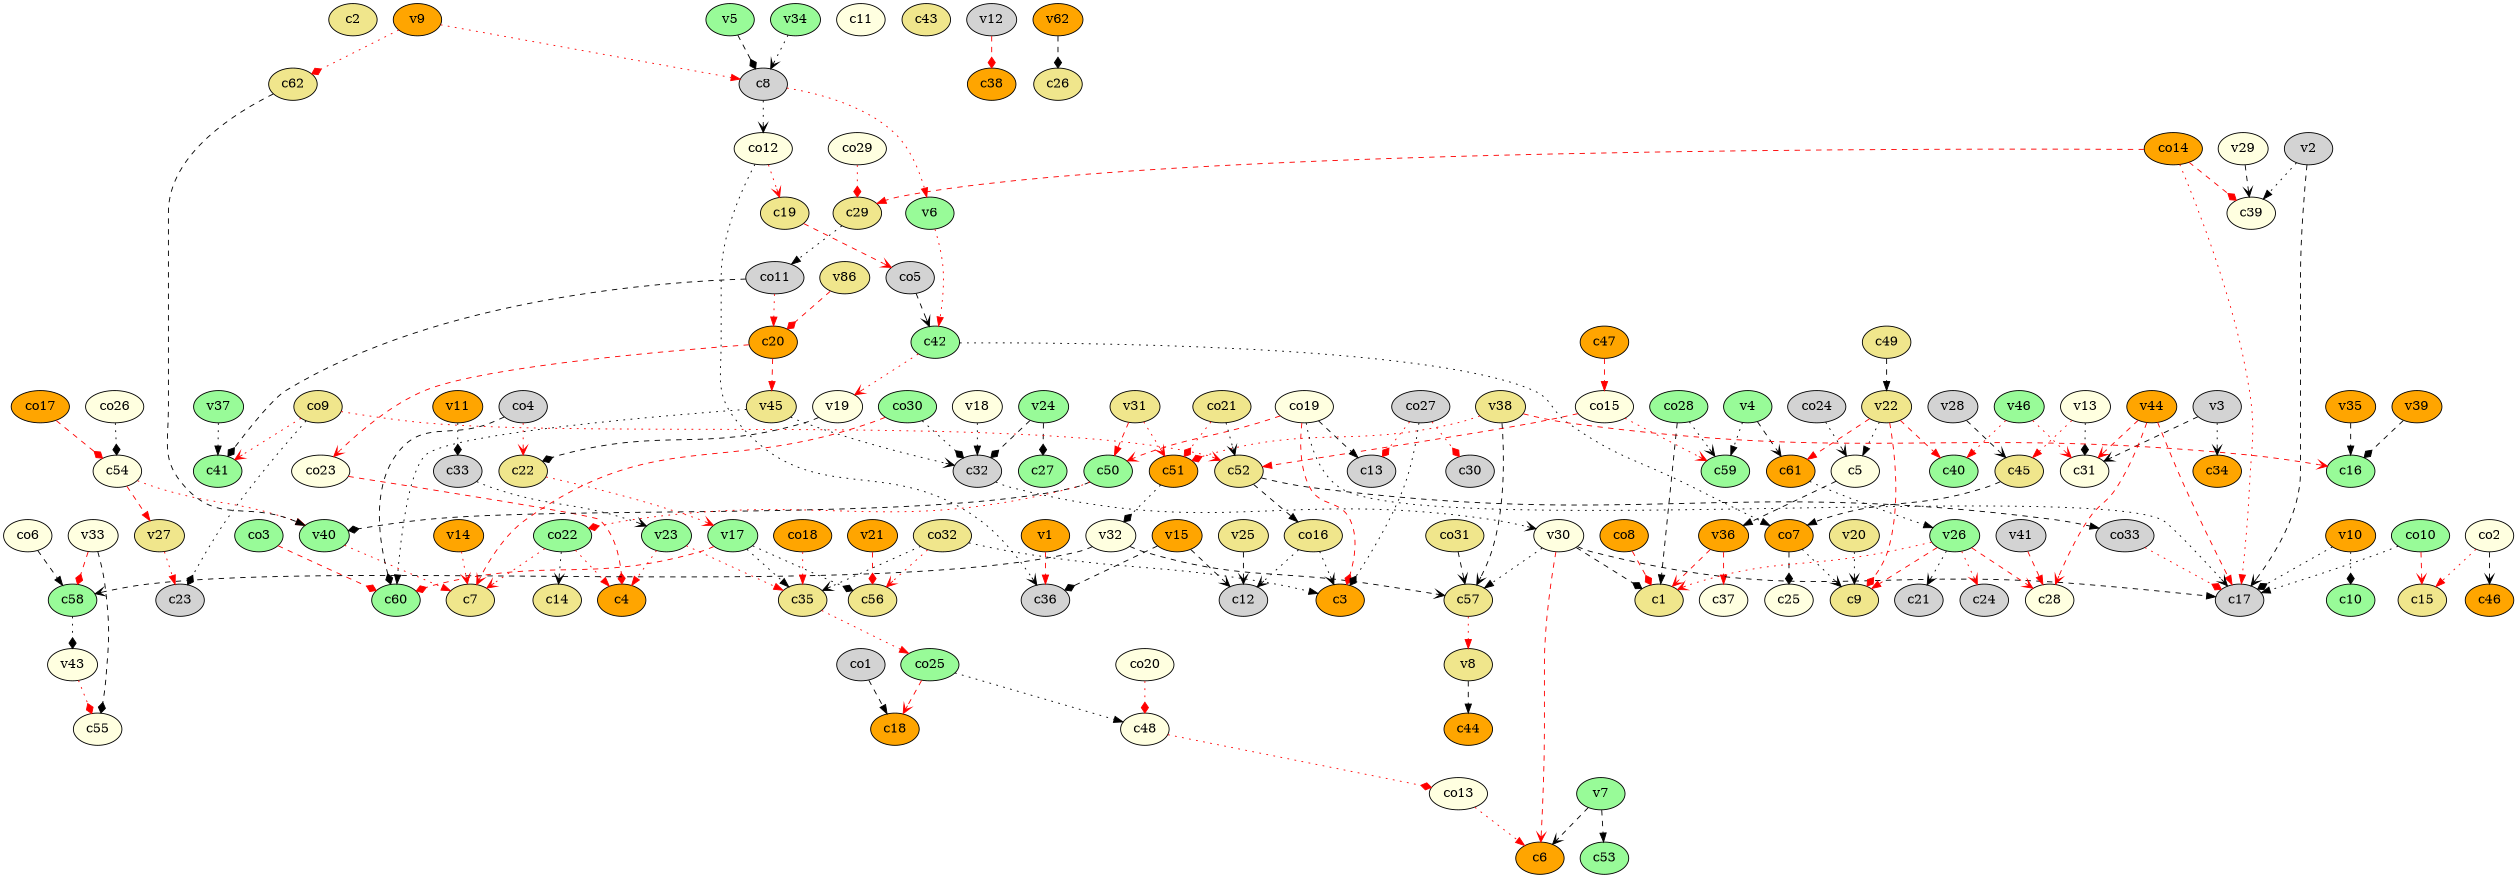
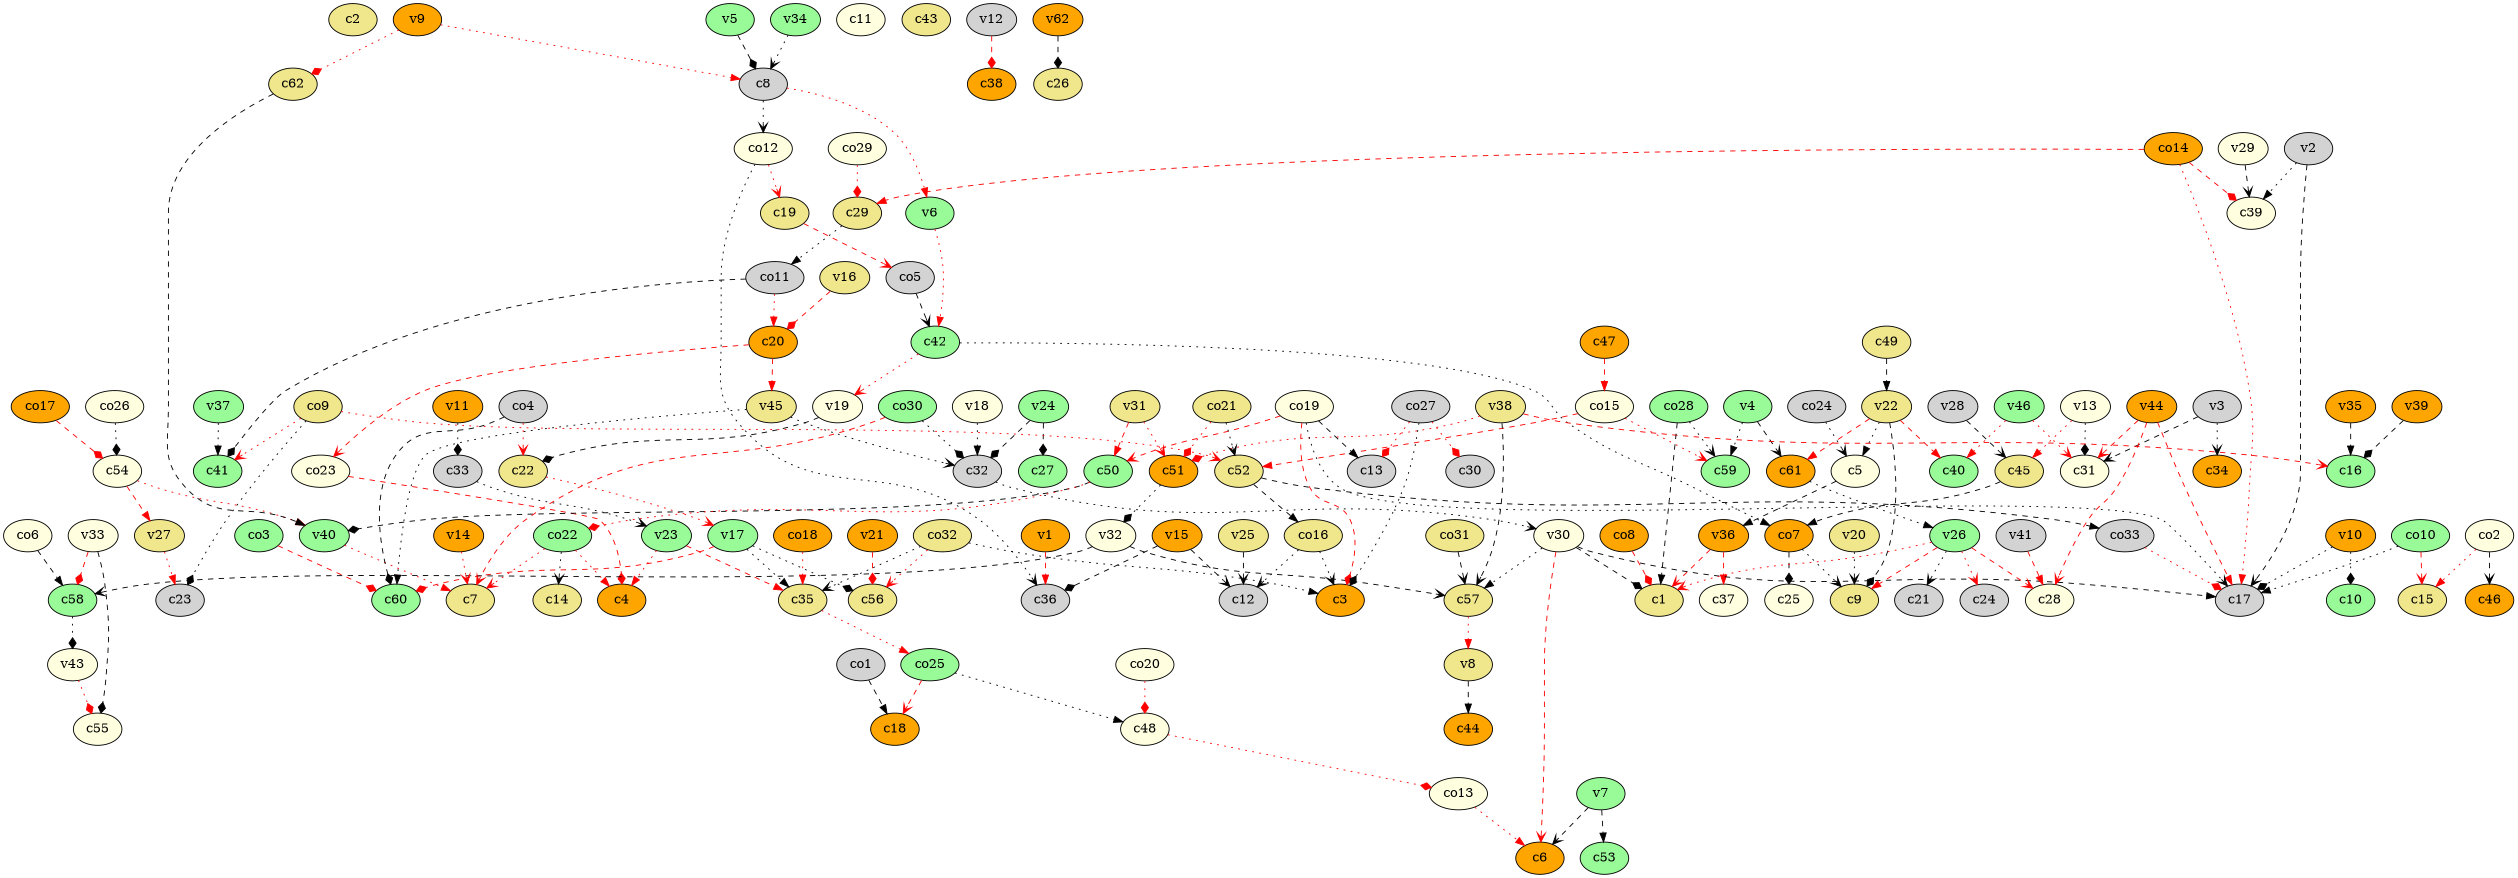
(845, 278) -> (845, 278)
(1896, 498) -> (1896, 498)
(730, 566) -> (730, 566)
